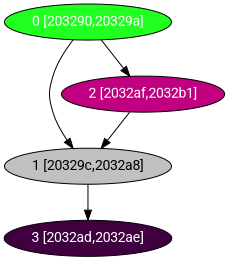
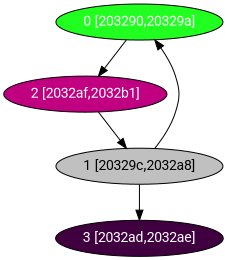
(50, 89) -> (179, 99)
